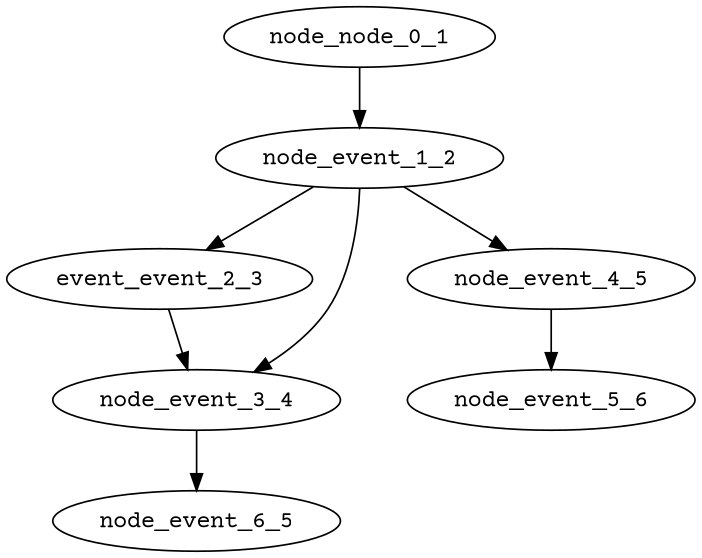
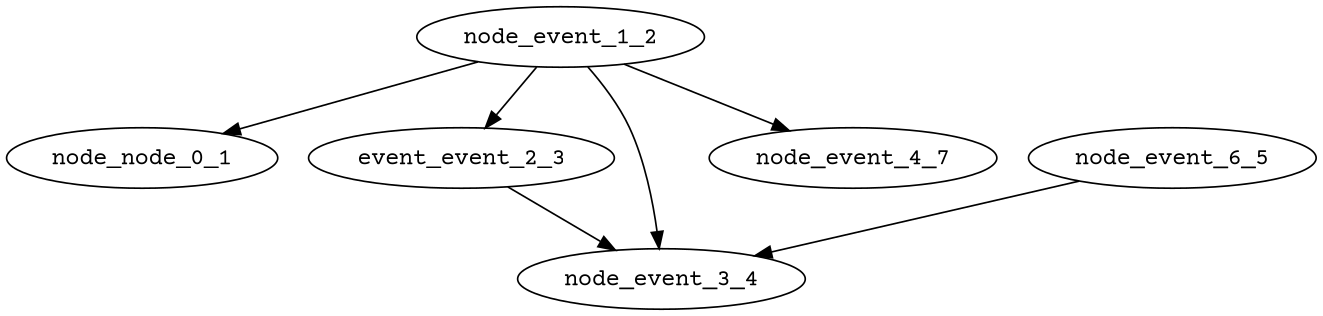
(360, 89) -> (359, 95)
(551, 279) -> (853, 158)
(551, 400) -> none
(197, 452) -> (925, 217)
